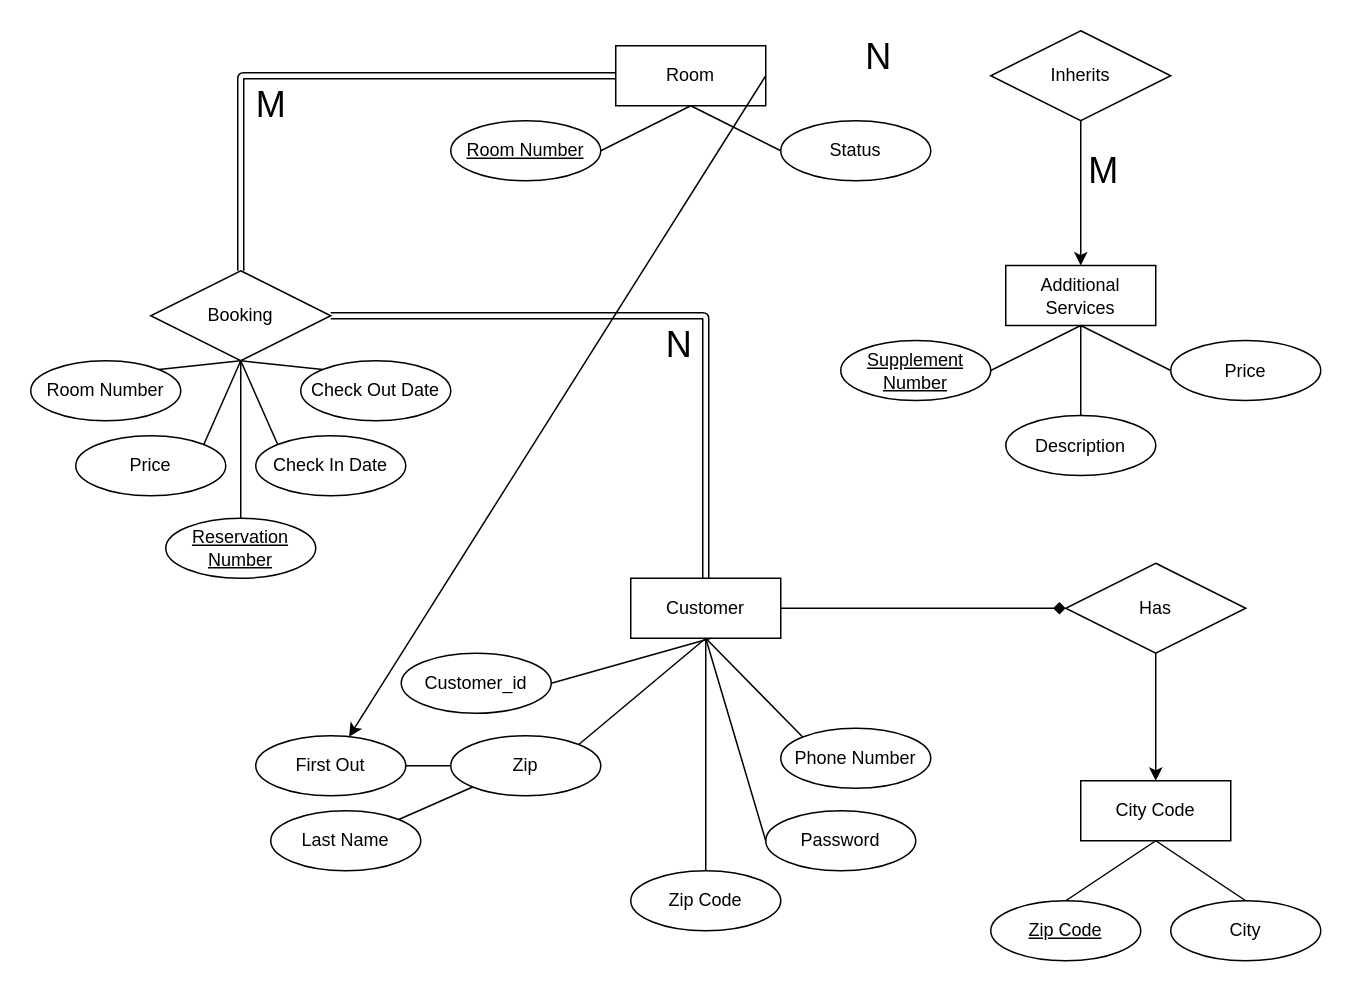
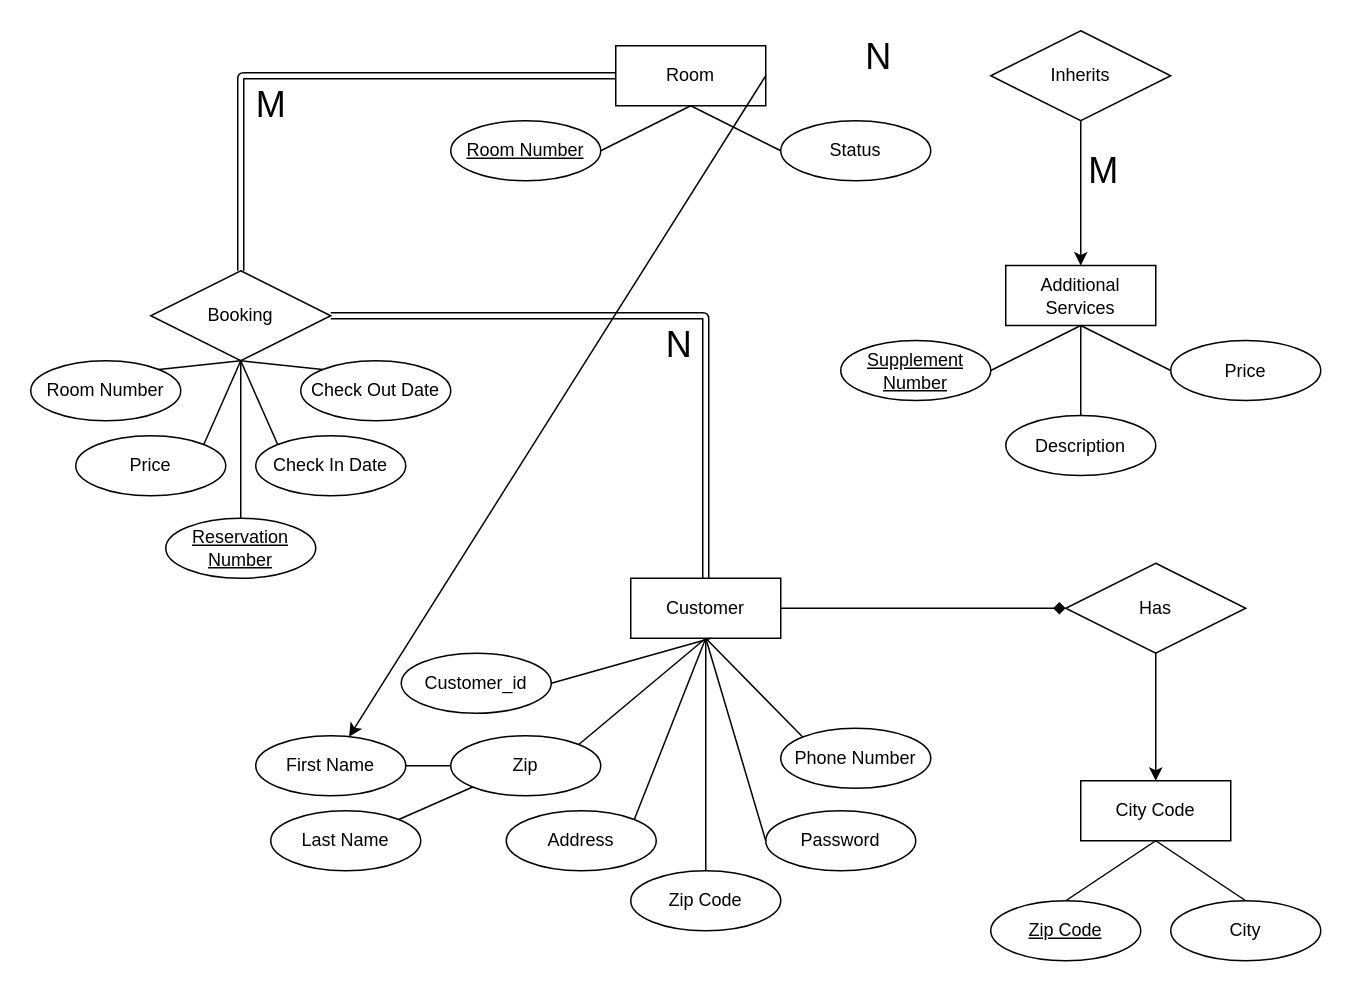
none -> (668, 734)
(331, 766) -> (331, 766)
none -> (581, 841)
